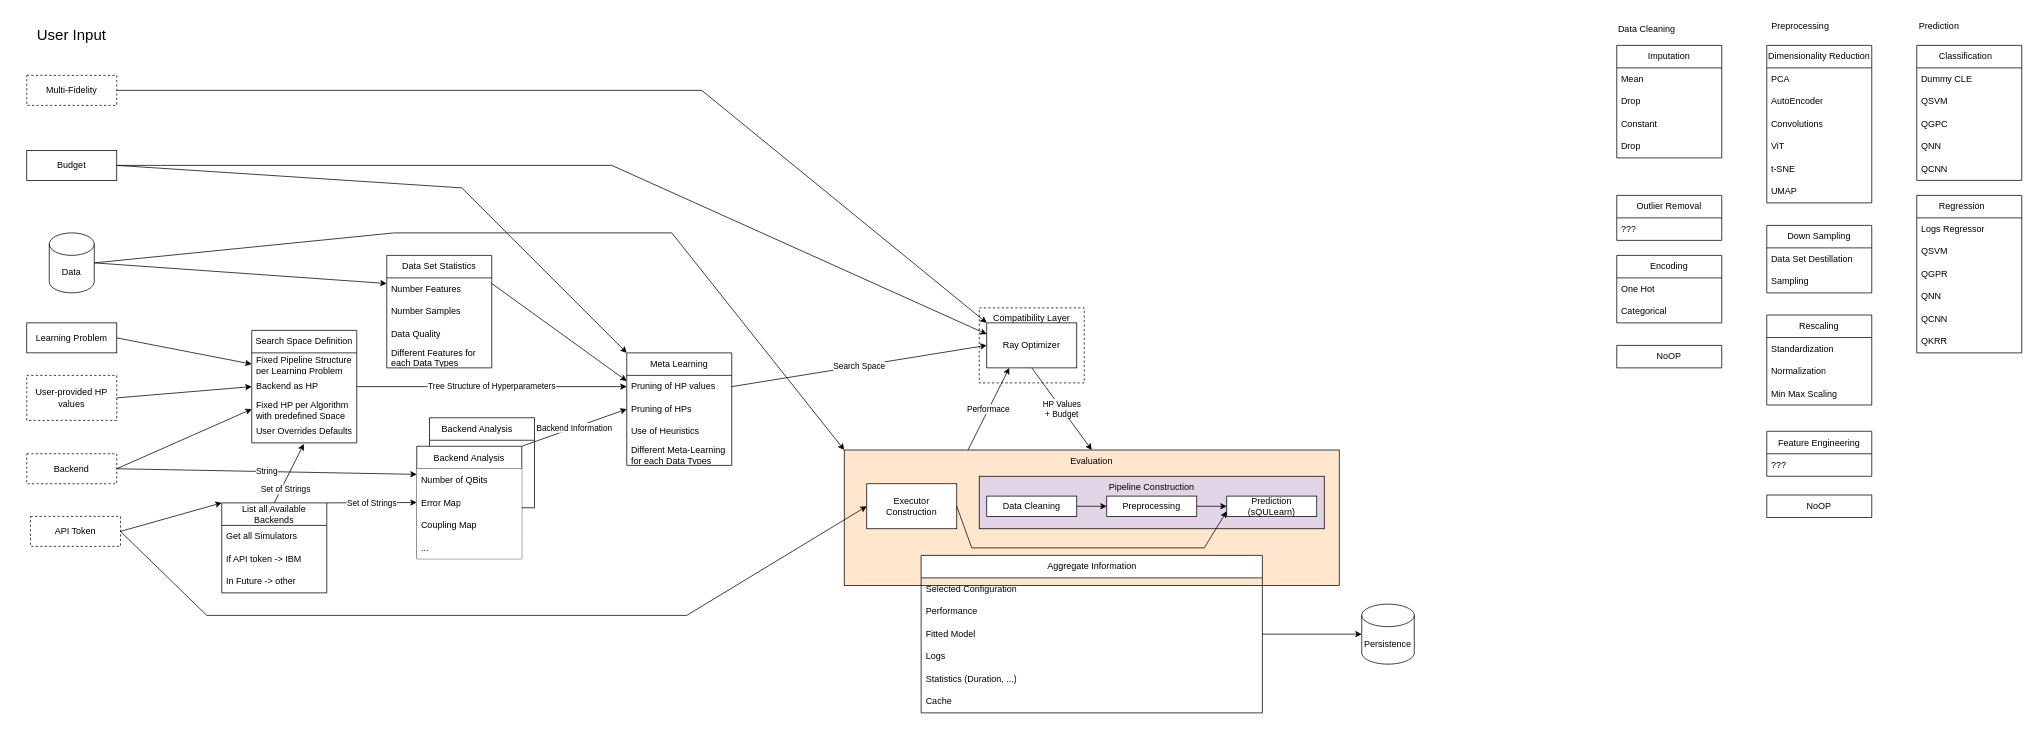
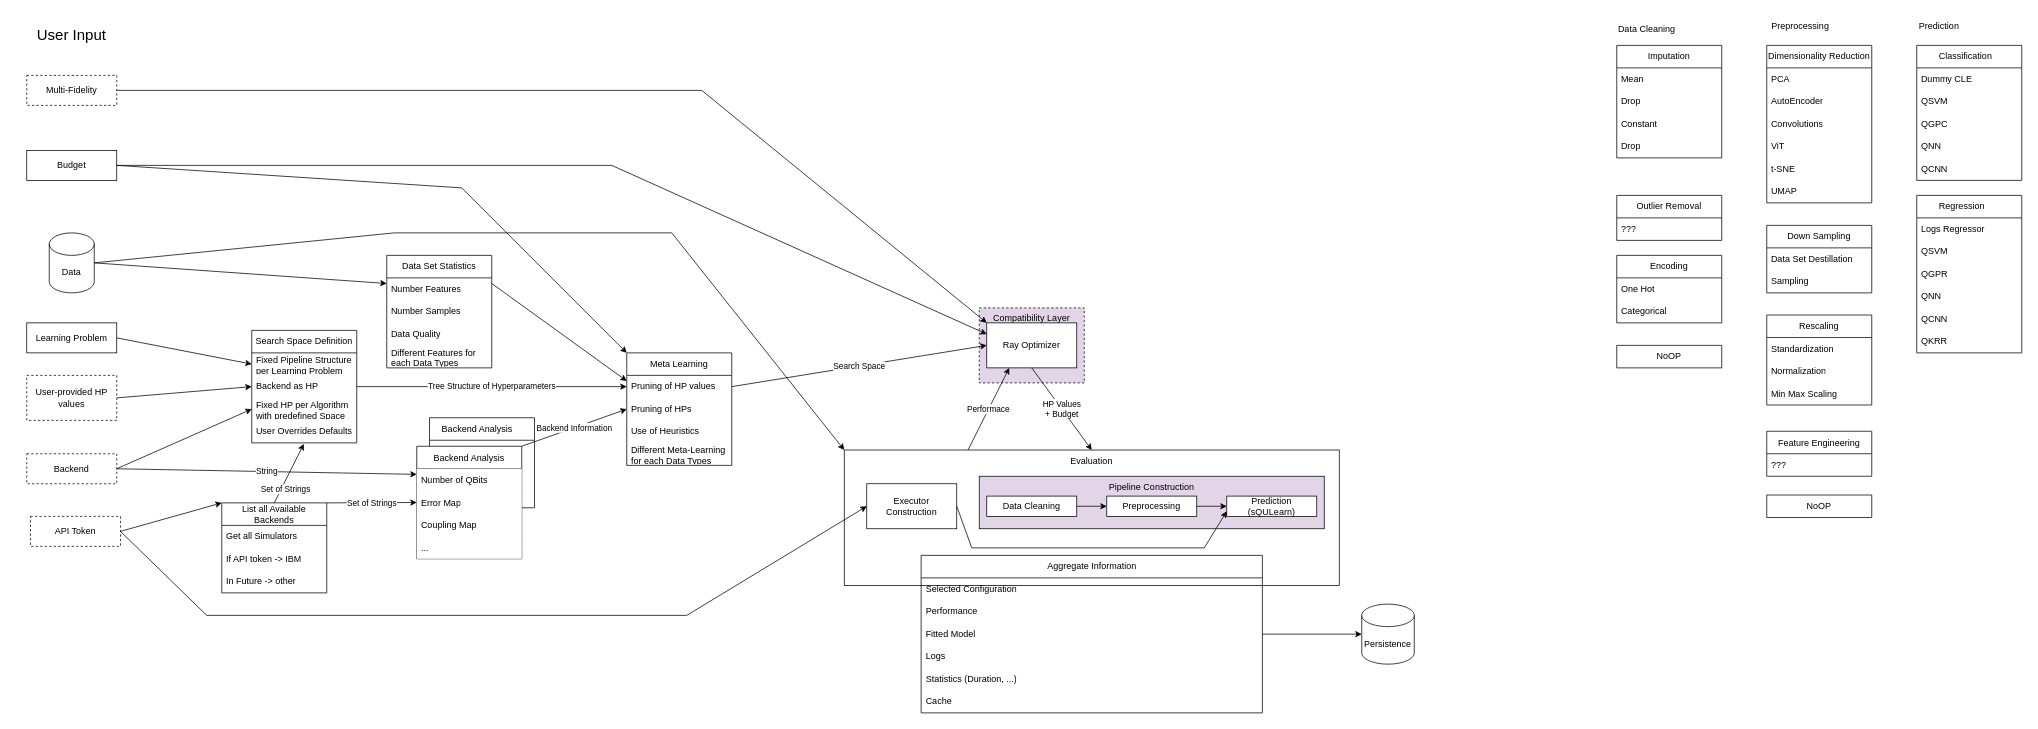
(1032, 319) -> (1032, 319)
(1092, 461) -> (1092, 461)
